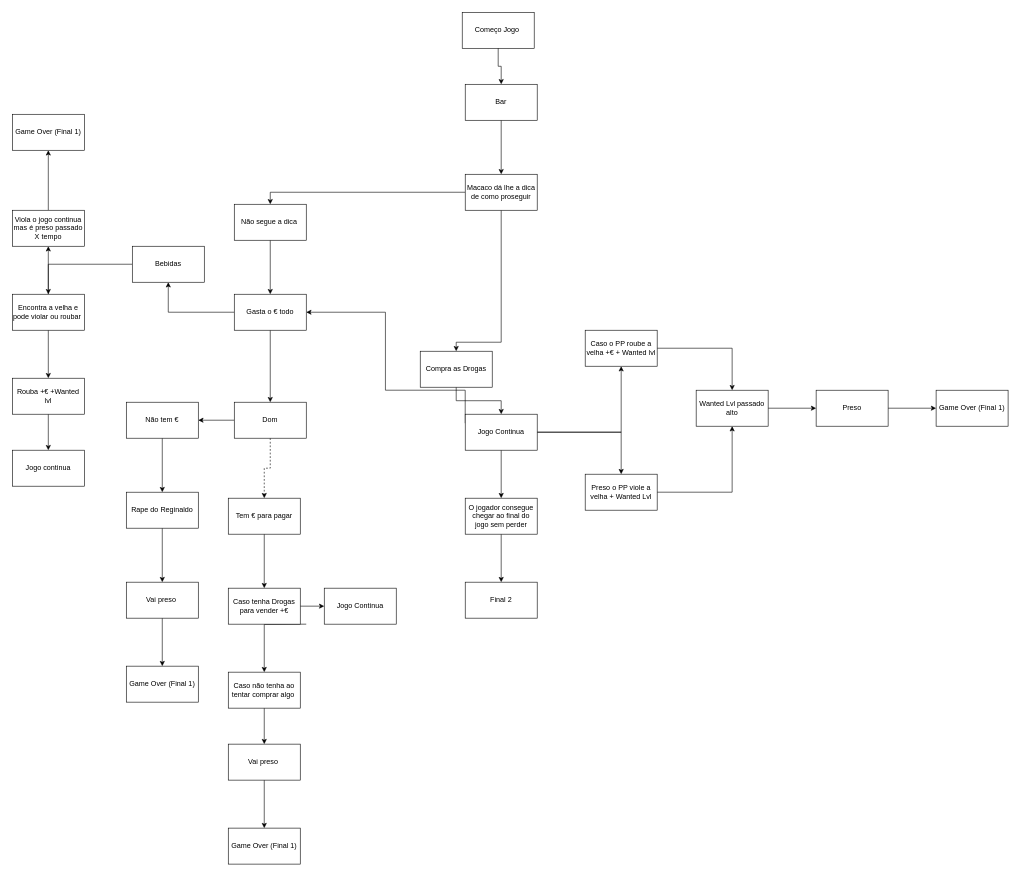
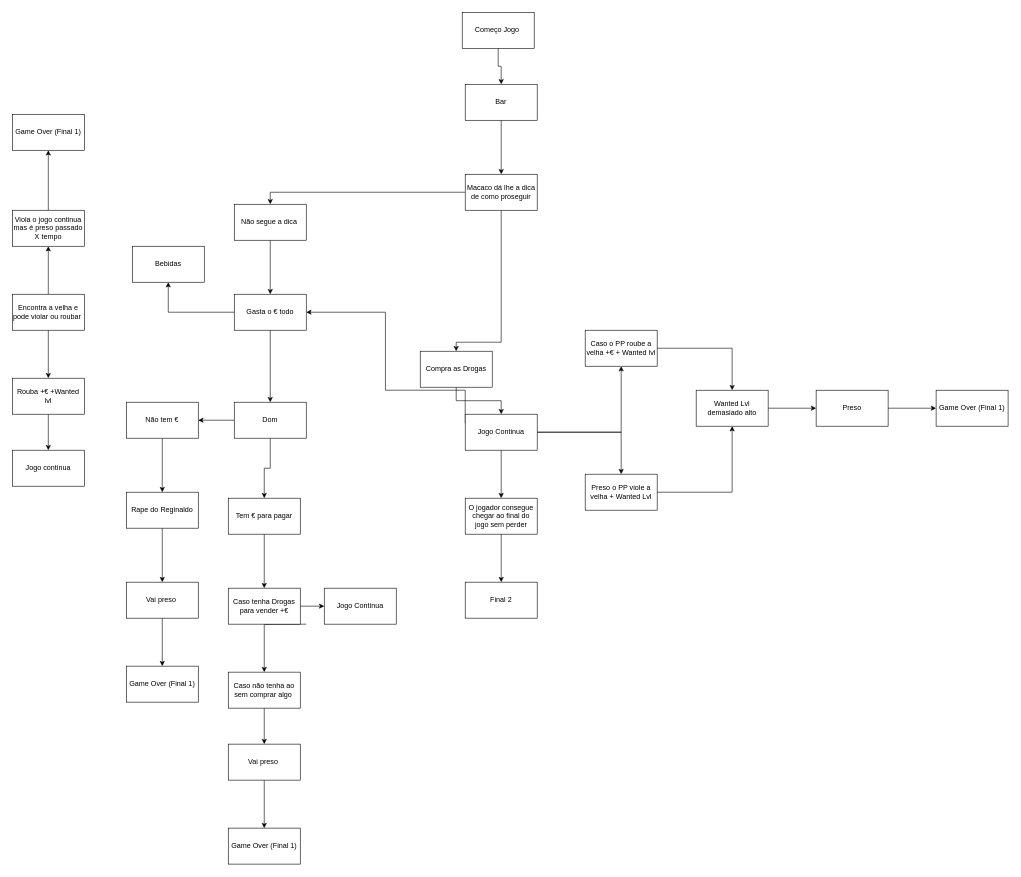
(91, 264) -> none
(732, 408) -> (732, 408)
(269, 468) -> (269, 468)
(264, 690) -> (264, 690)
